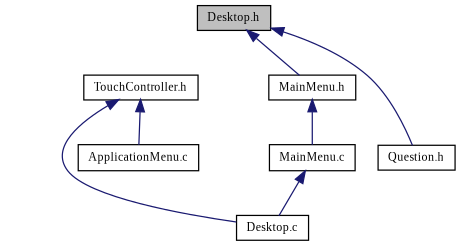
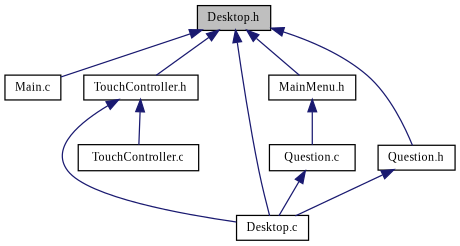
none -> (182, 56)
none -> (33, 88)
none -> (251, 130)
(138, 158) -> (138, 158)
(312, 158) -> (312, 158)
none -> (339, 195)
